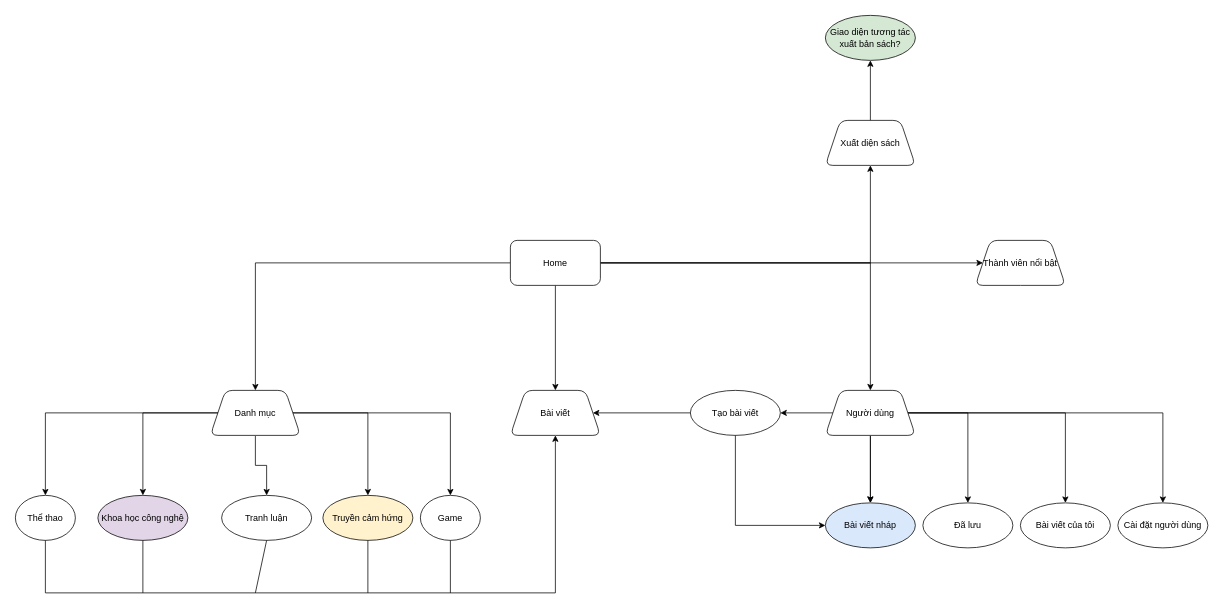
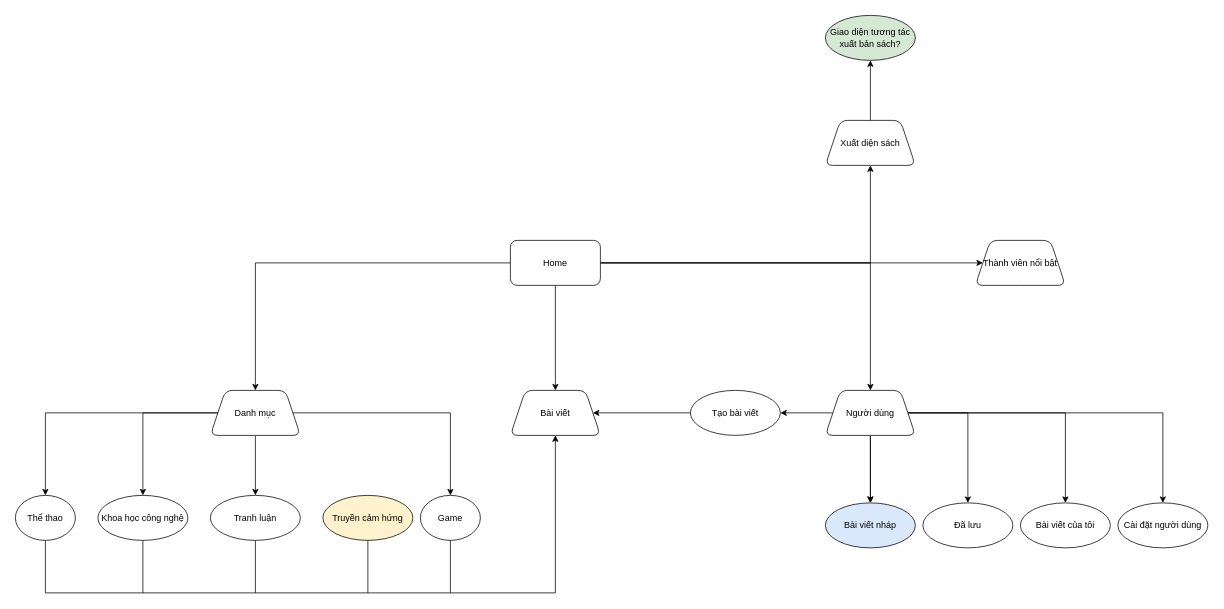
(368, 489) -> none
(143, 518) -> (143, 518)
(267, 518) -> (255, 518)
(735, 522) -> none
